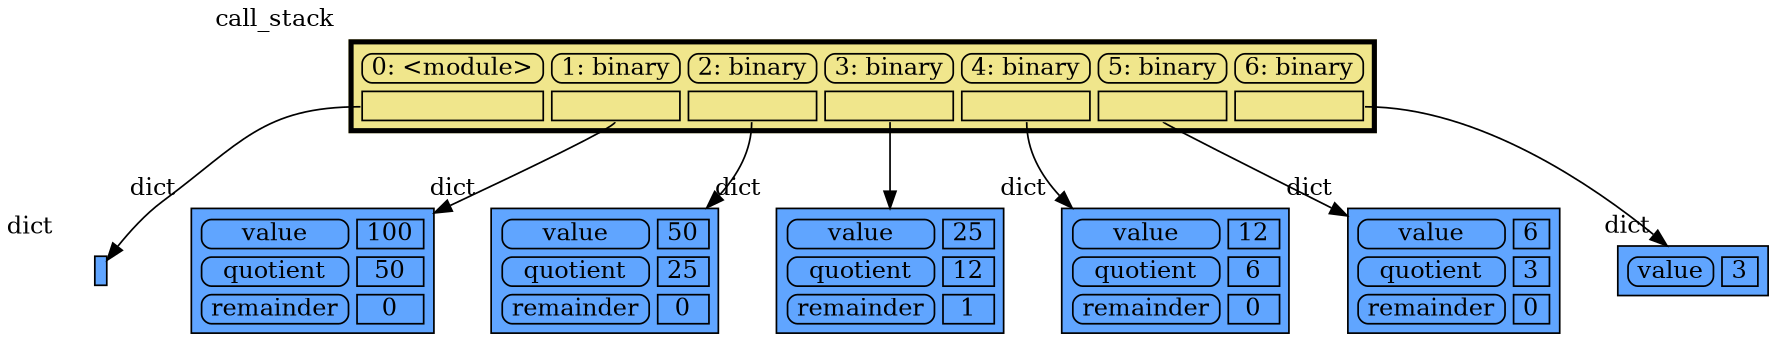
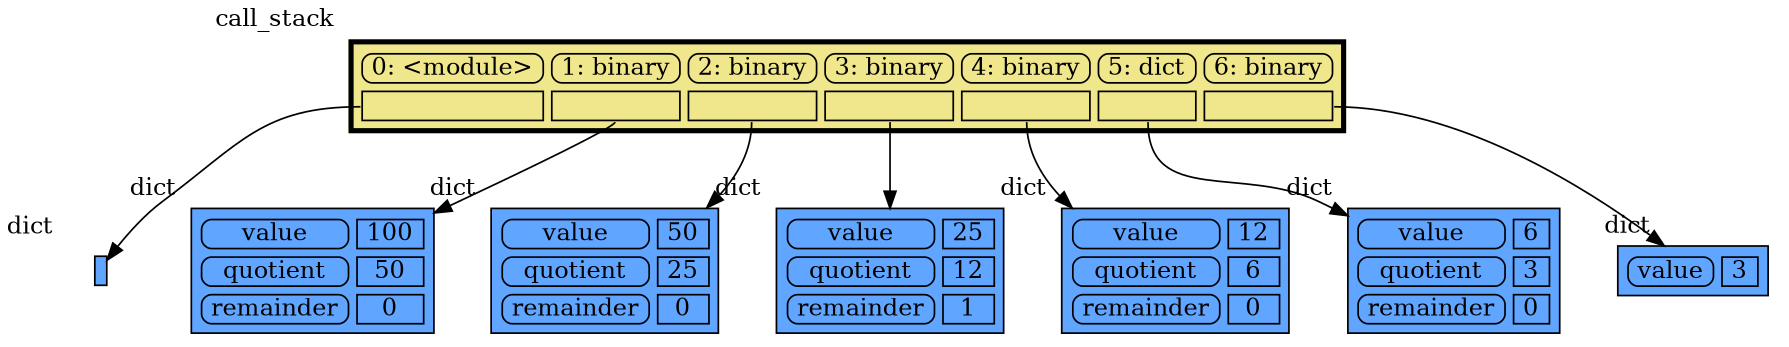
(1163, 67) -> (1147, 67)
